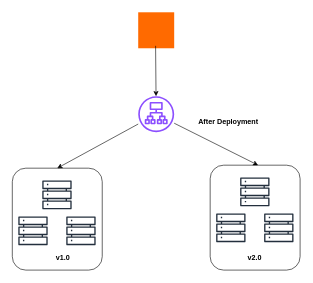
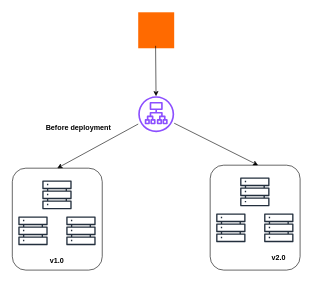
(228, 122) -> none
none -> (78, 128)
(63, 258) -> (57, 261)
(255, 258) -> (279, 258)
